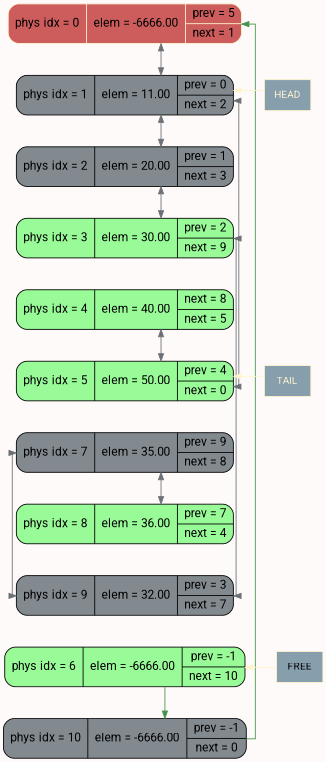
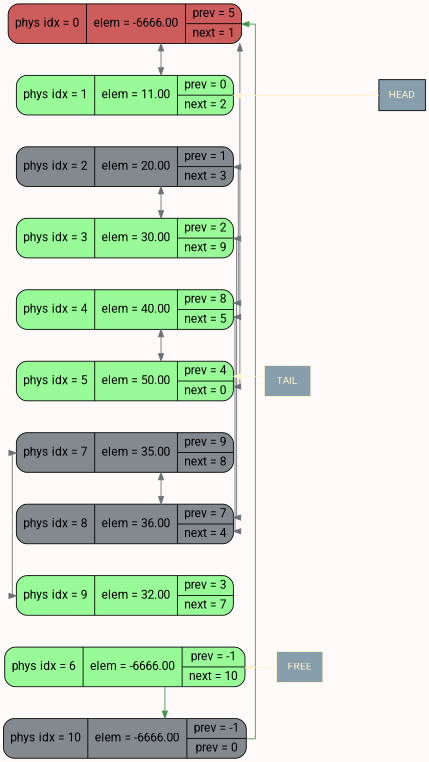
(125, 24) -> (125, 24)
(125, 95) -> (125, 95)
(288, 95) -> (402, 95)
(161, 131) -> (238, 235)
(239, 229) -> (240, 160)
(205, 299) -> (205, 299)
(236, 417) -> (237, 378)
none -> (235, 424)
(125, 524) -> (125, 524)
(125, 595) -> (125, 595)
(300, 667) -> (300, 667)
(217, 748) -> (217, 748)
